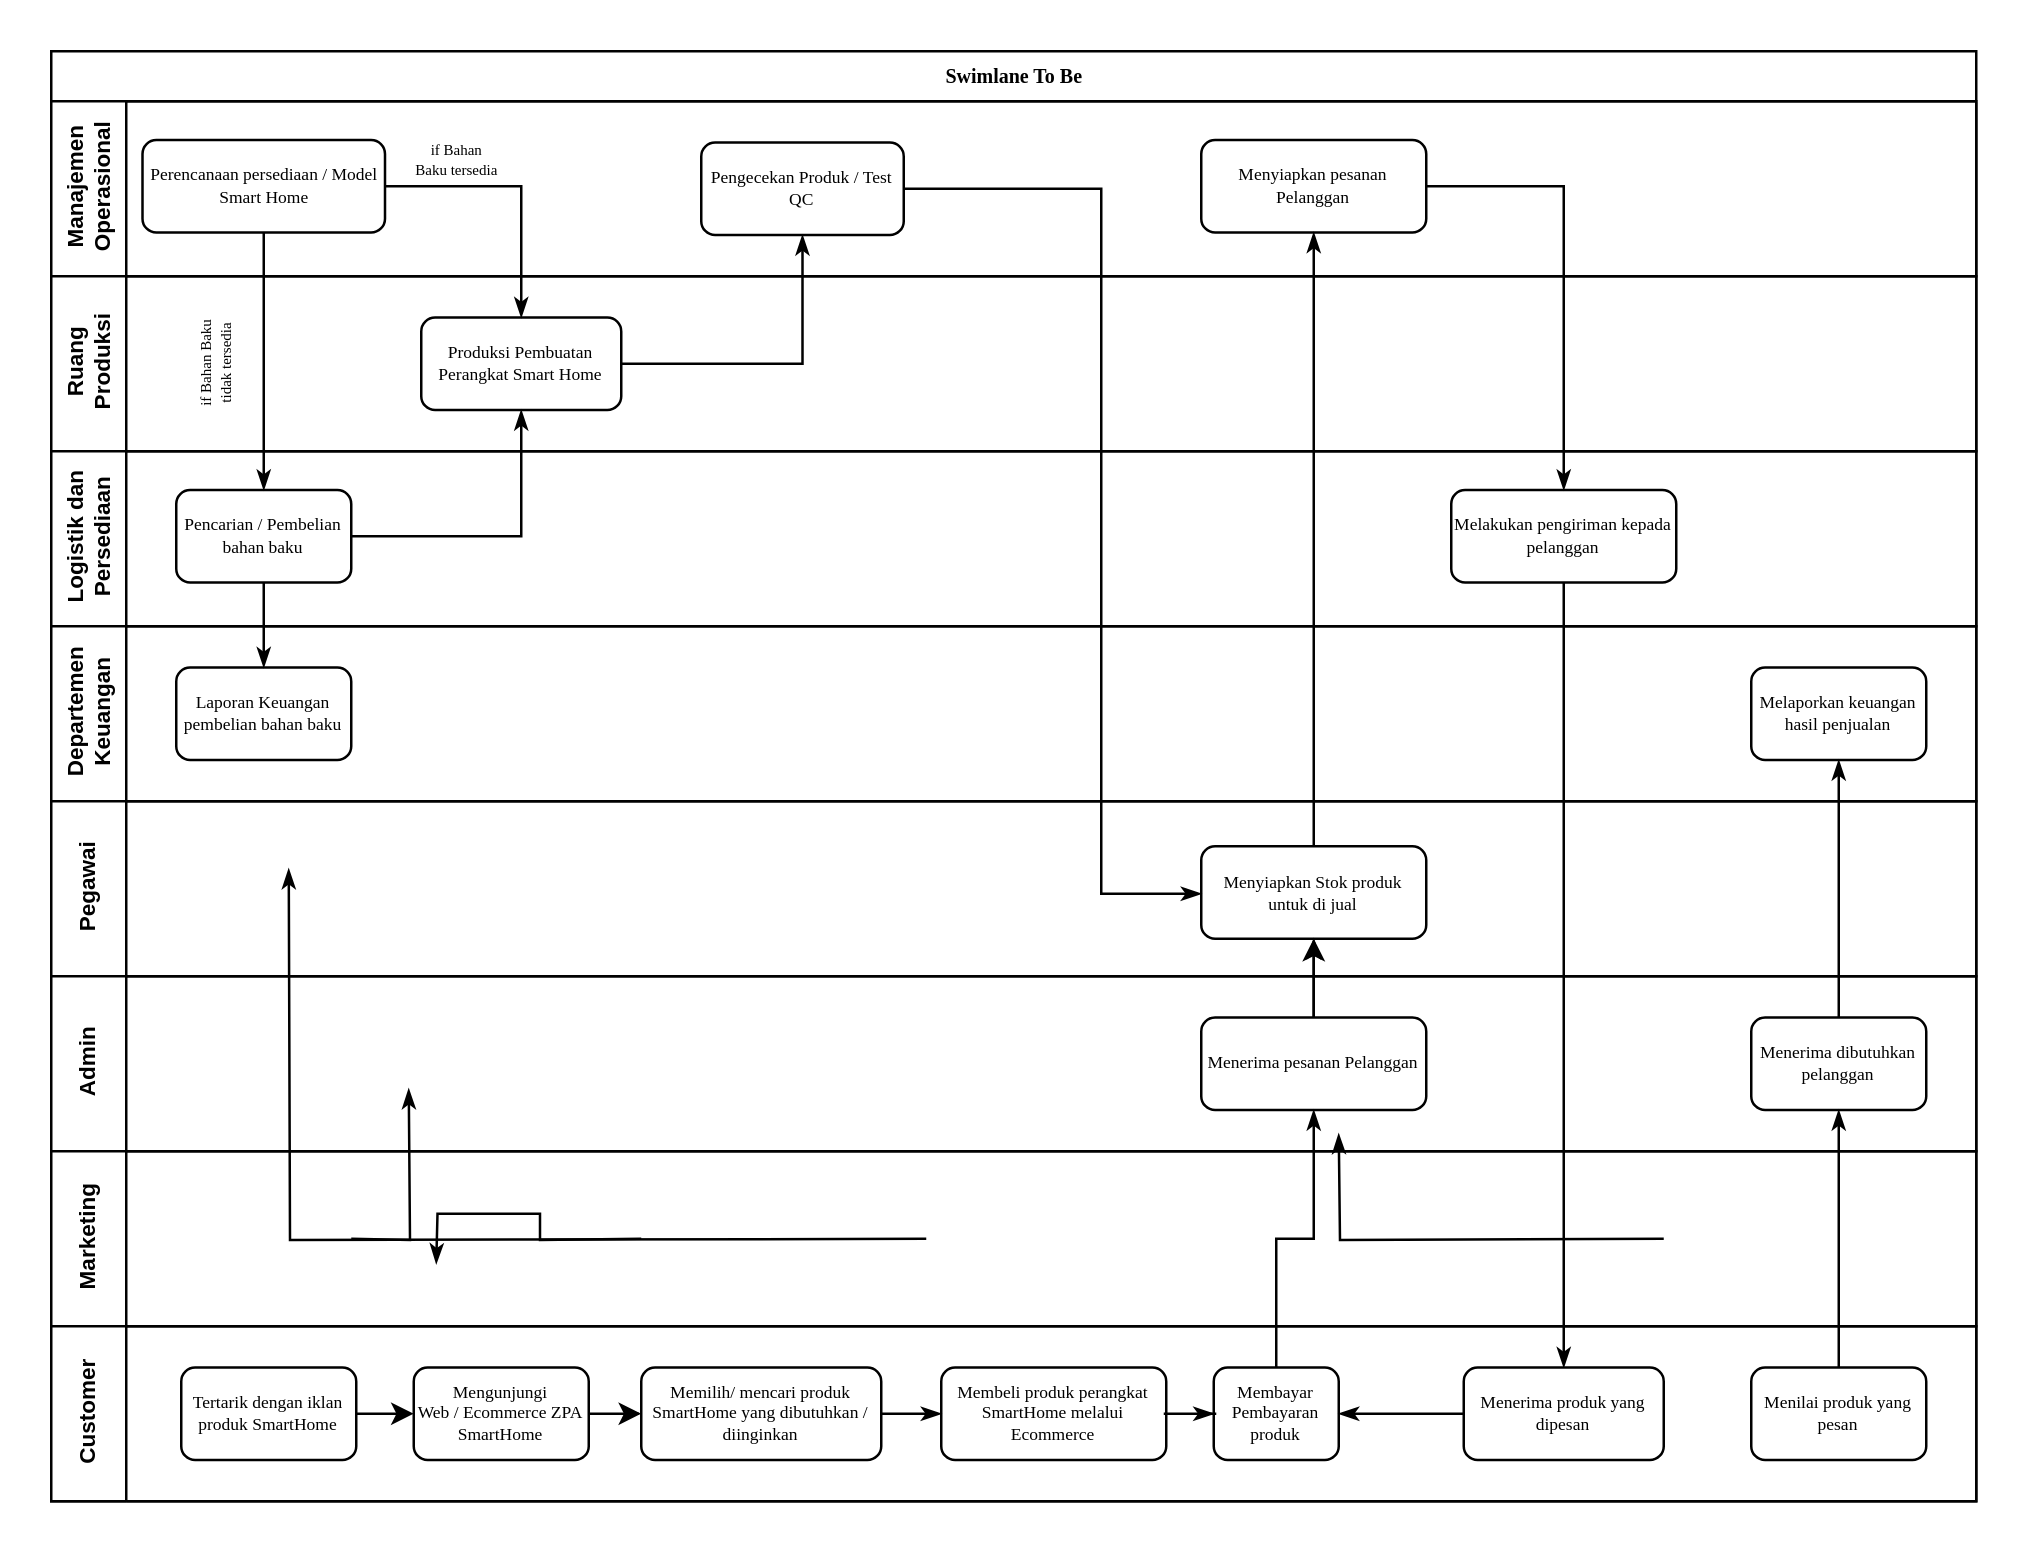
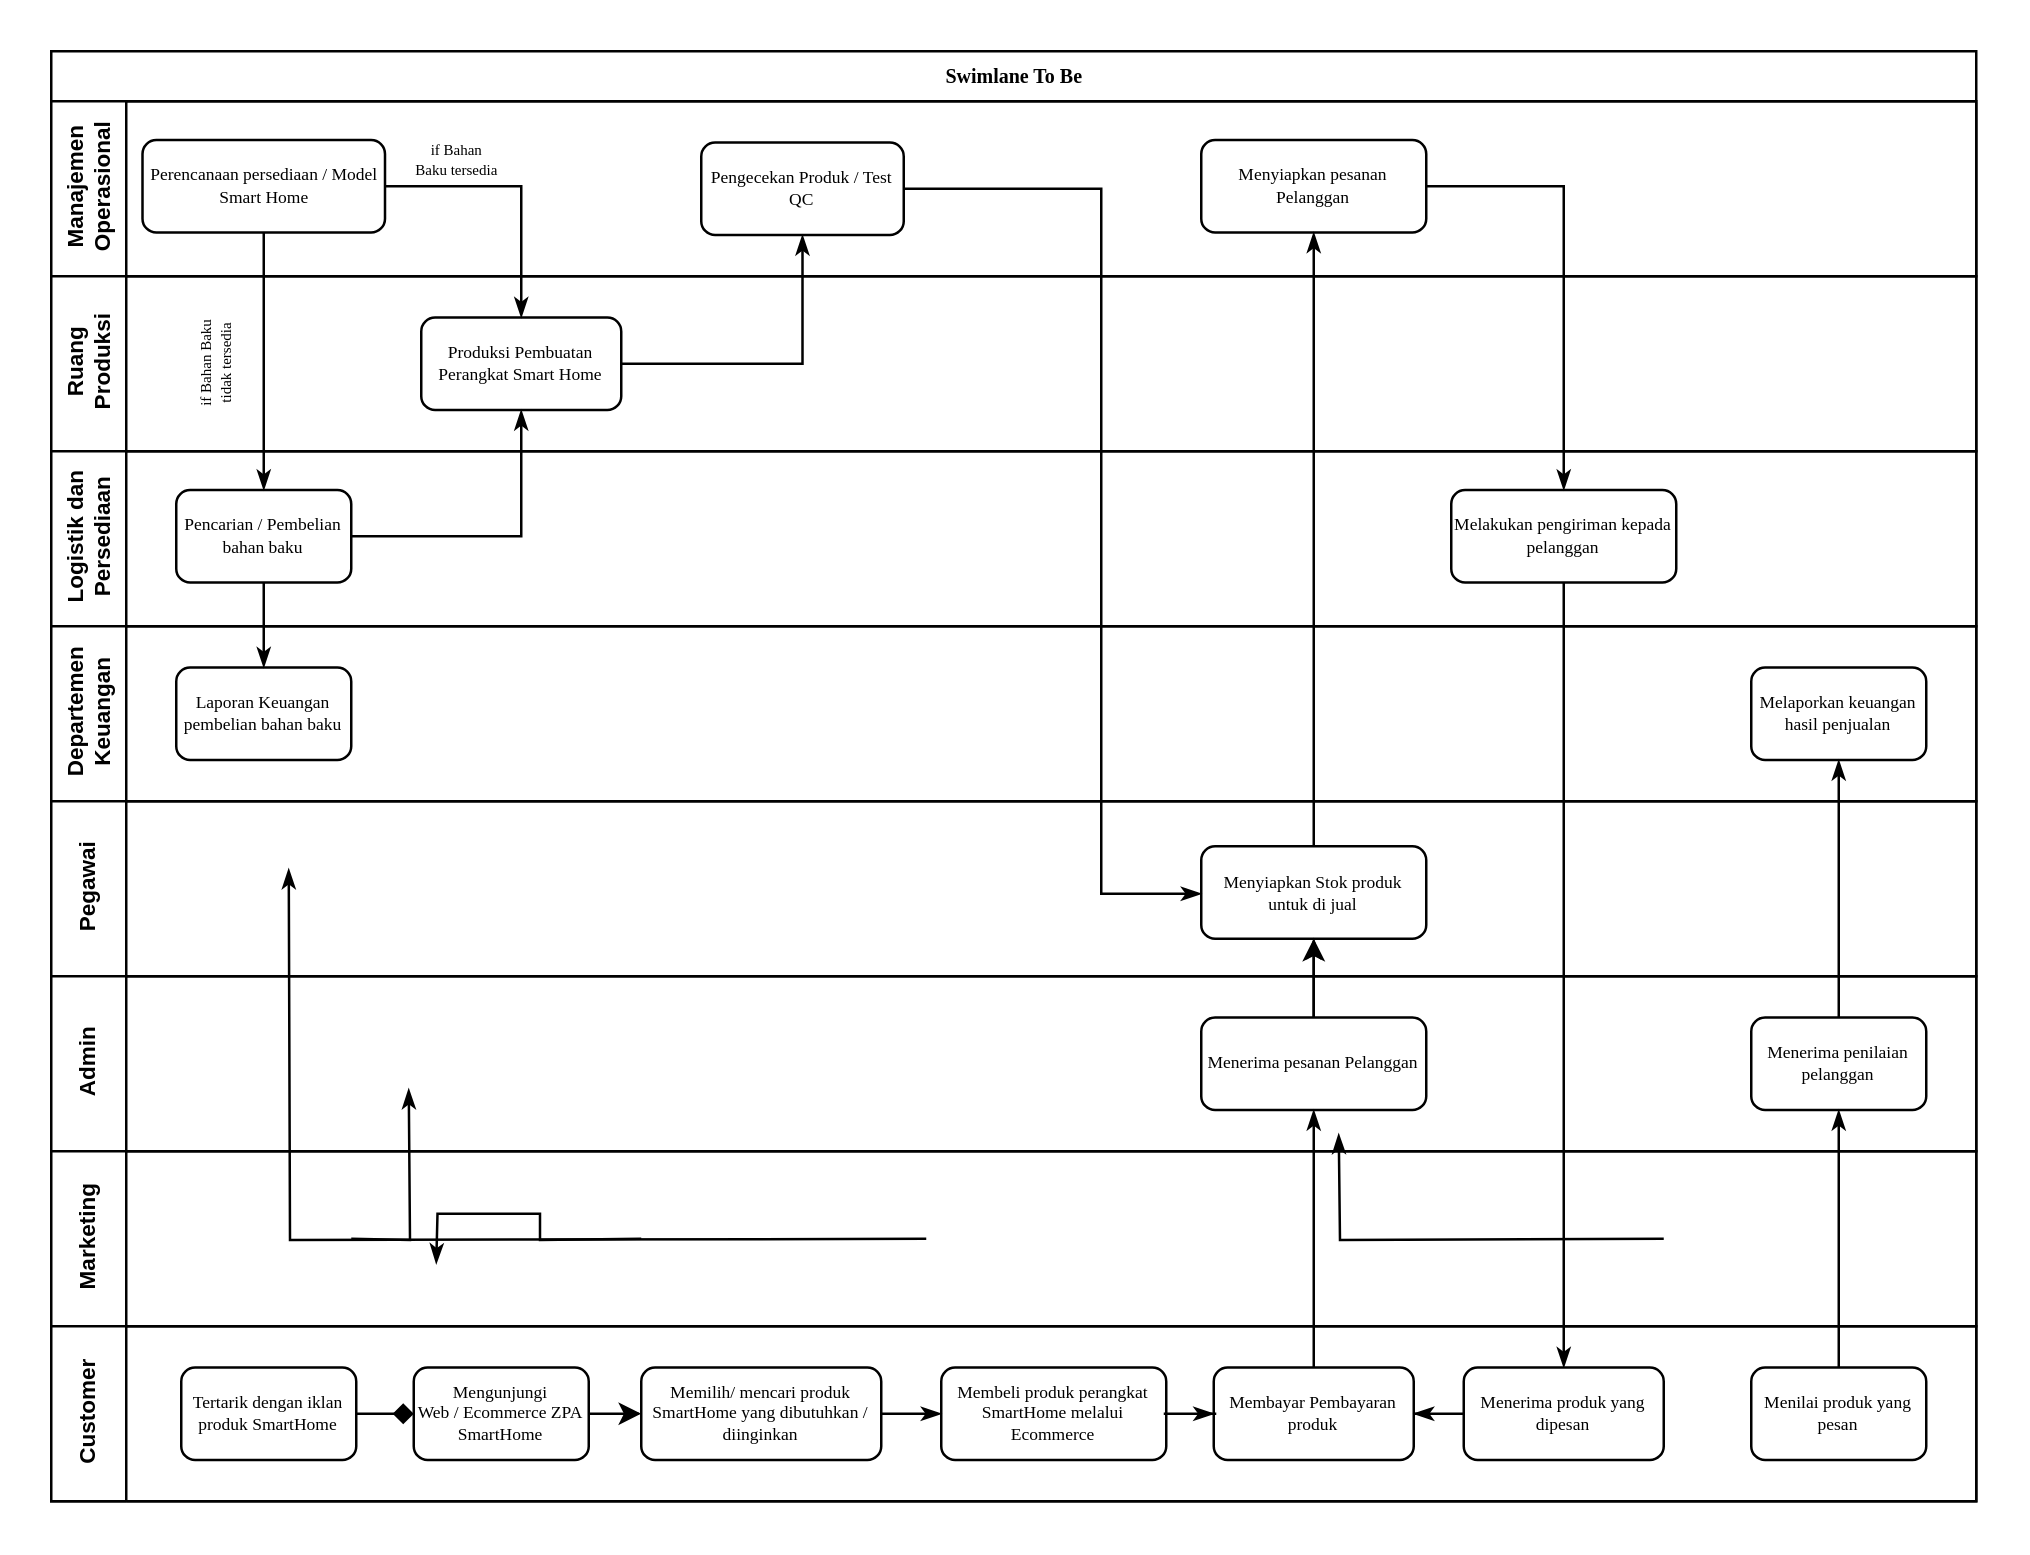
(1839, 1064) -> (1839, 1064)
(394, 1414) -> (393, 1414)
(1276, 1414) -> (1314, 1414)
